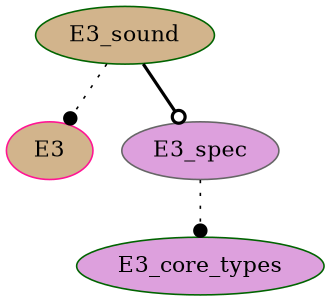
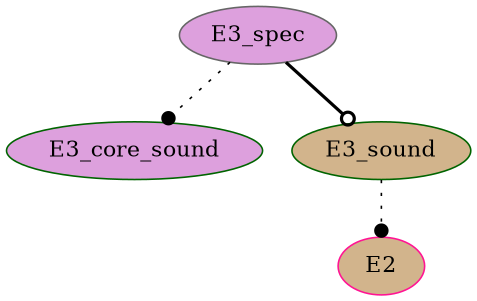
(159, 88) -> (314, 88)
(50, 151) -> (381, 266)
(200, 266) -> (135, 151)
